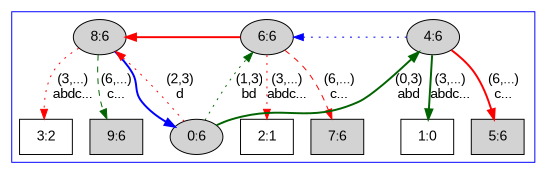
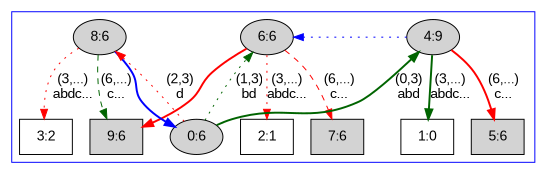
(188, 37) -> (201, 87)
(433, 37) -> (433, 37)
